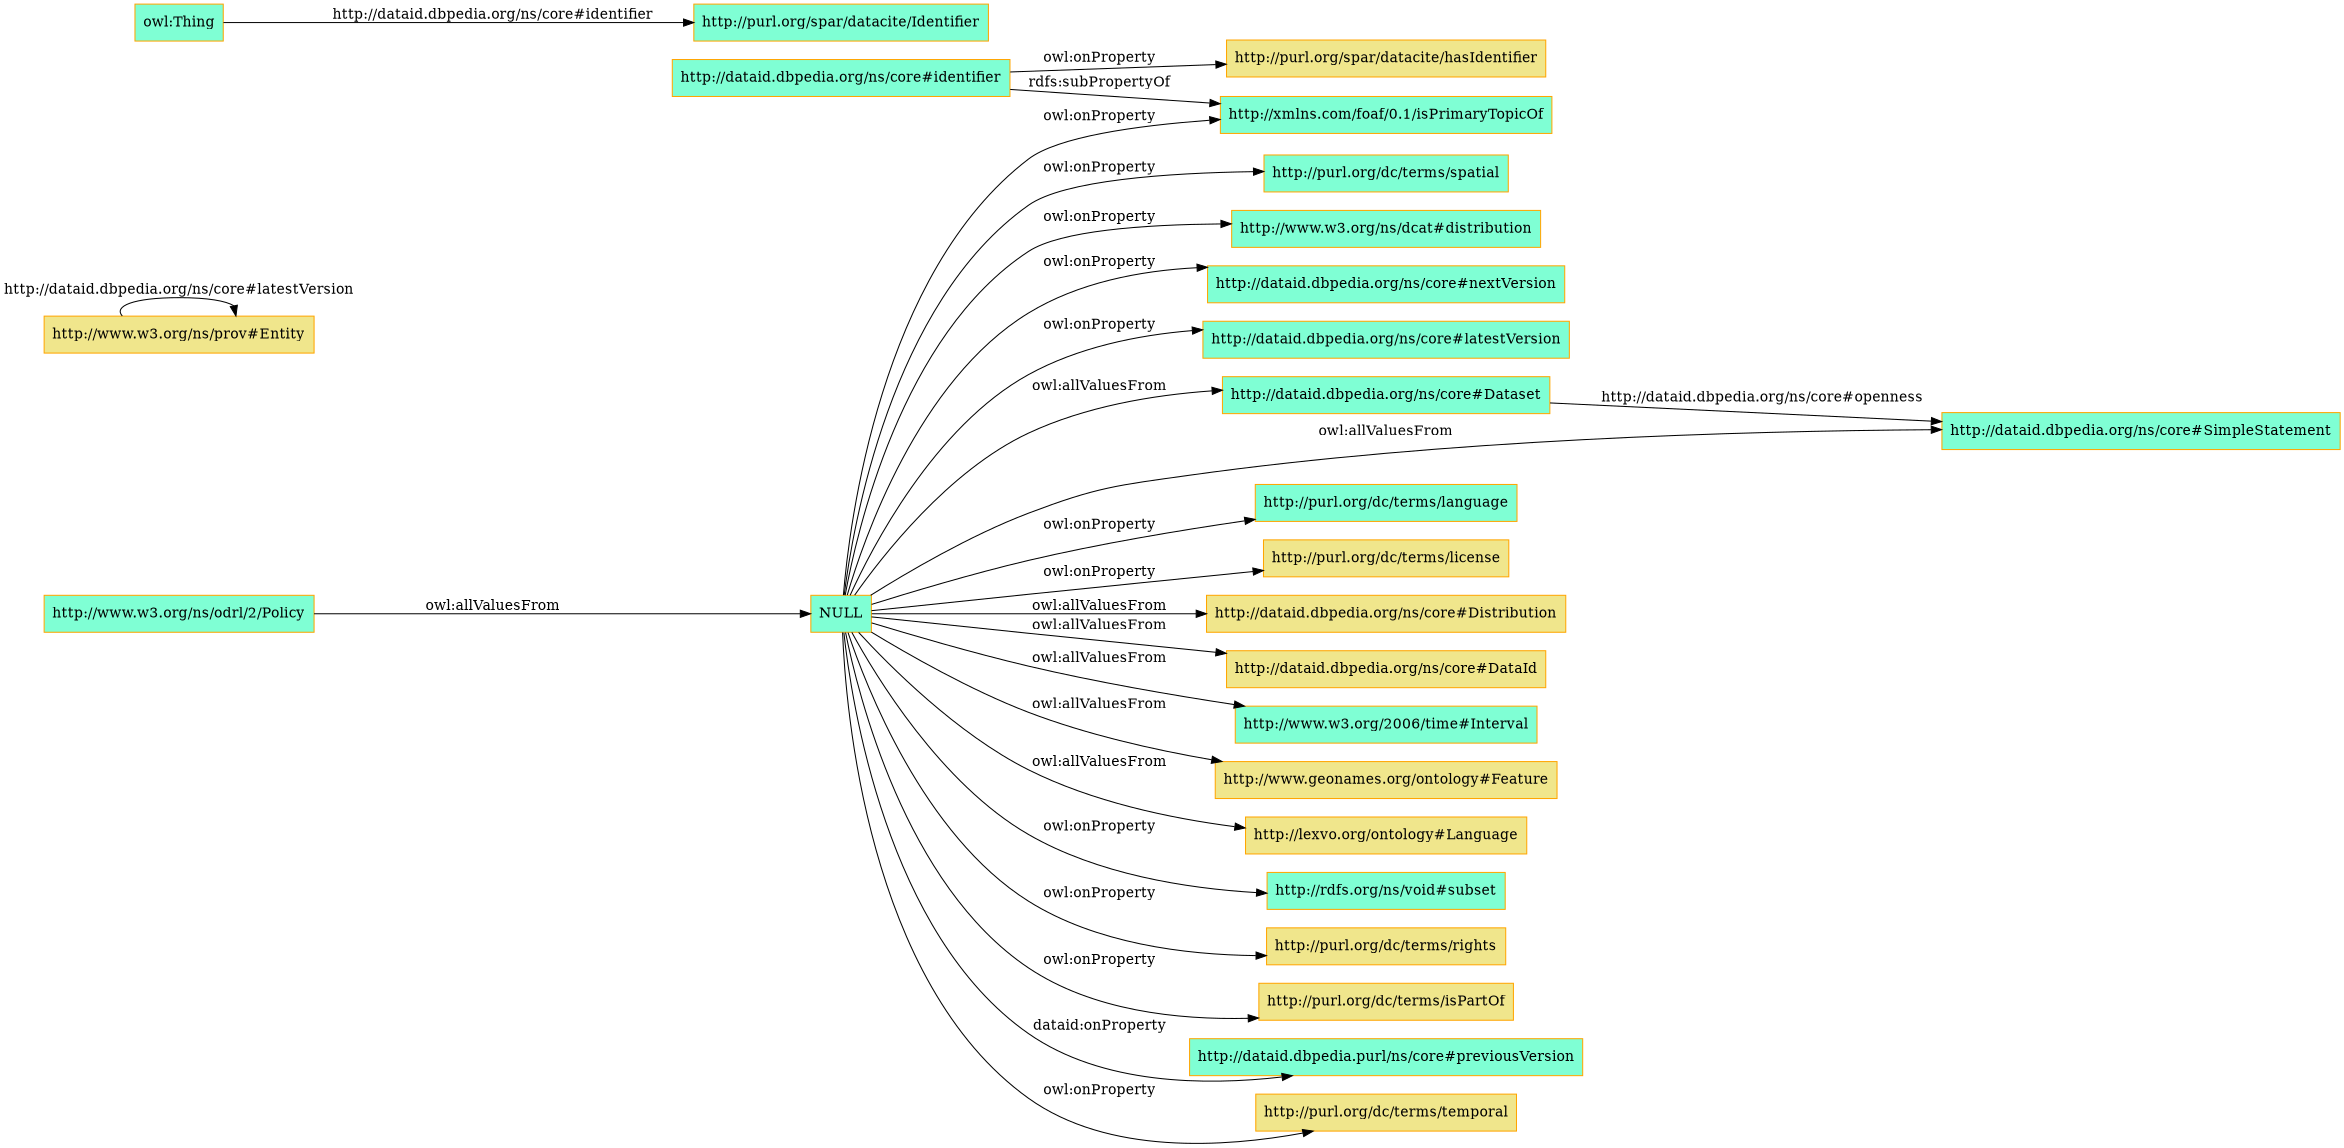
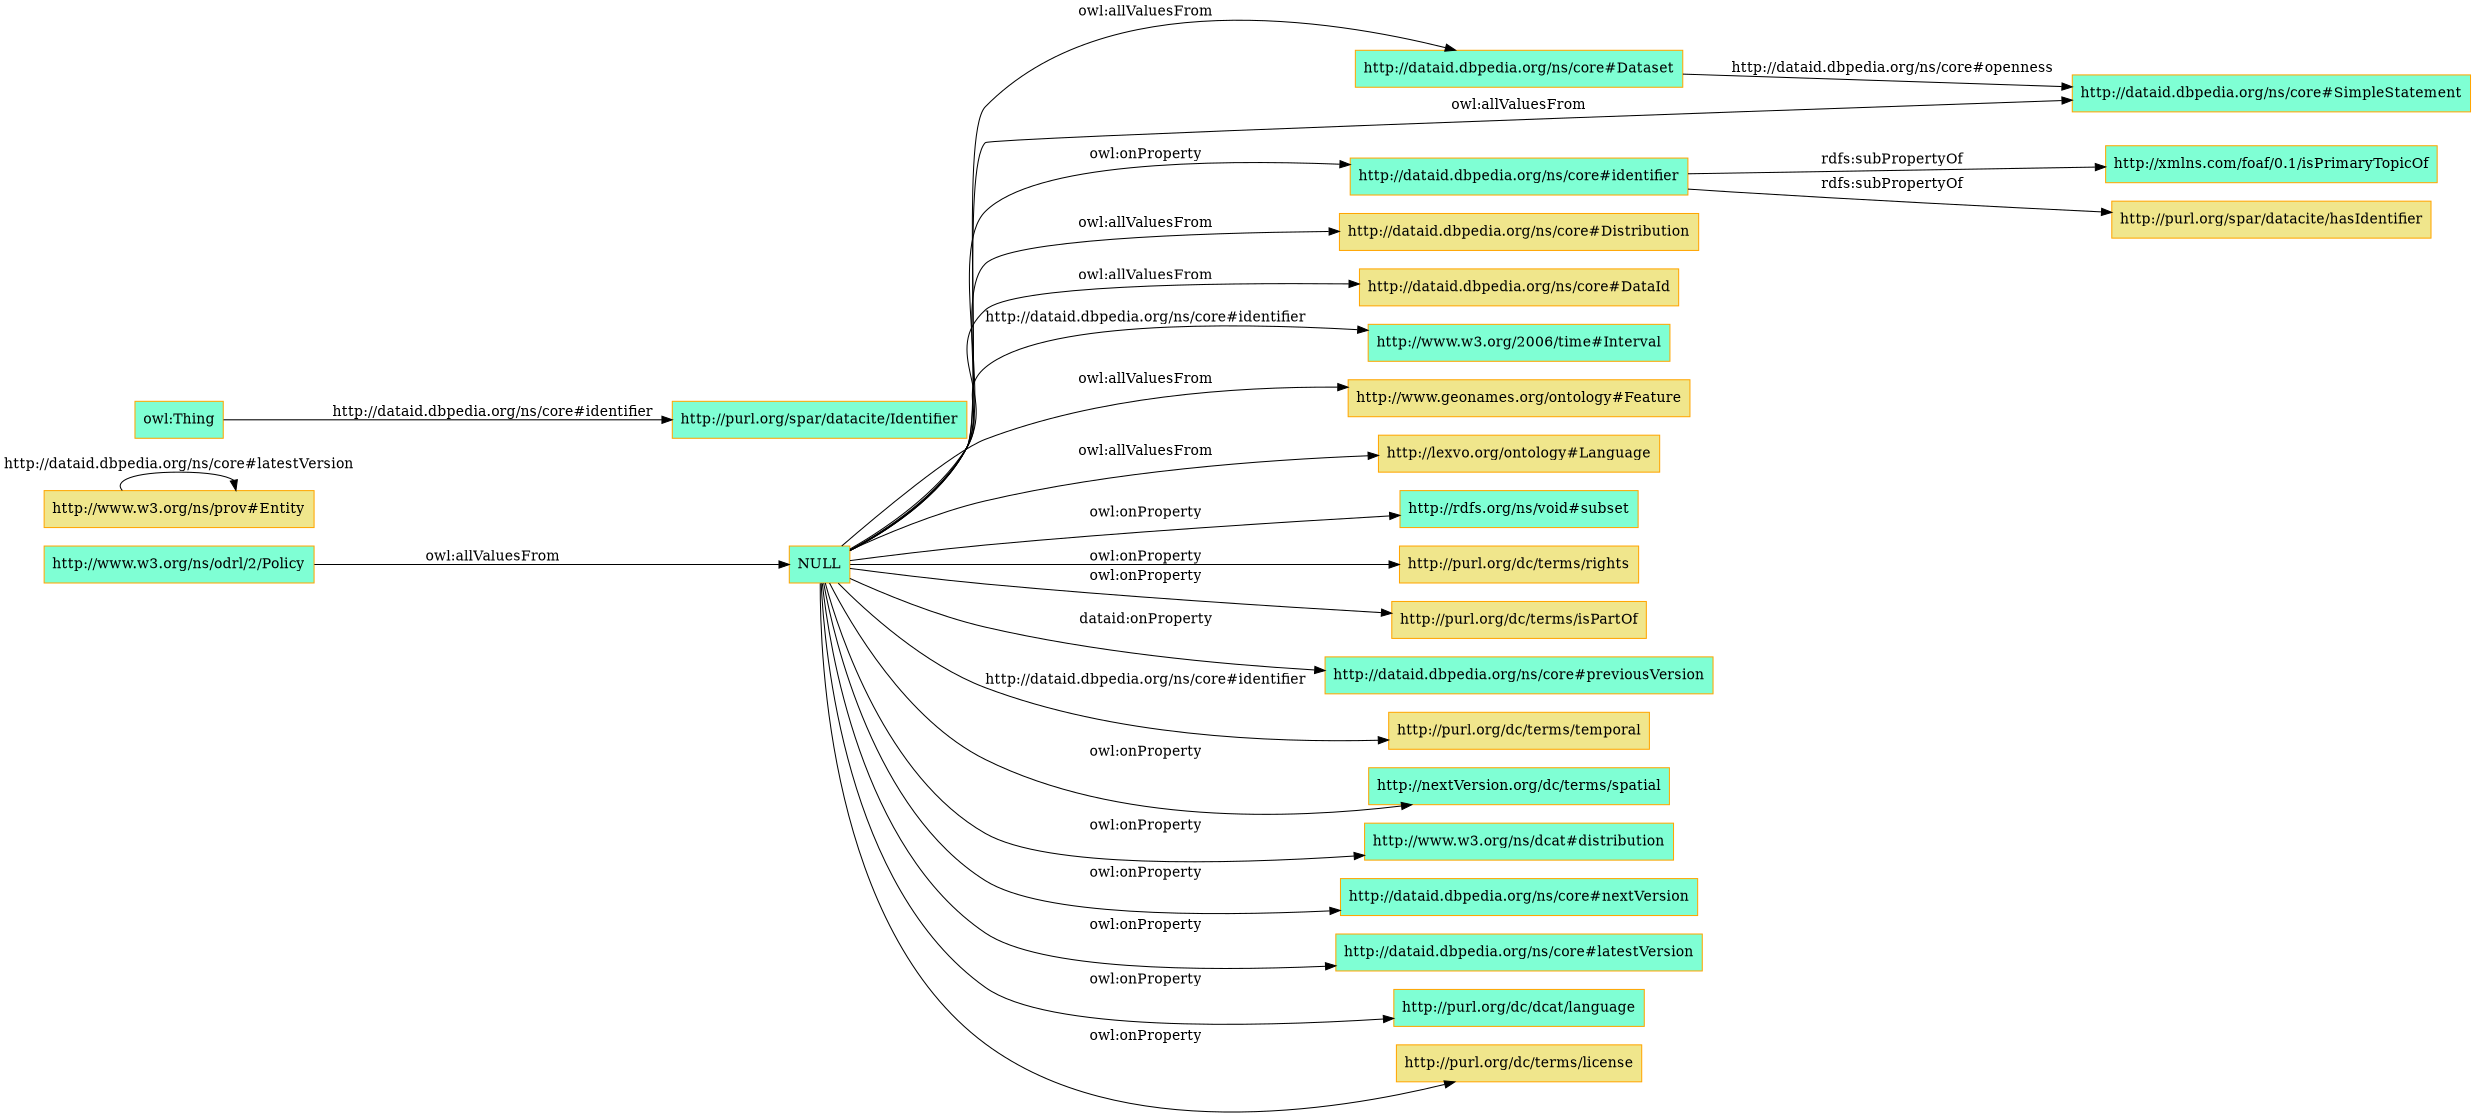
(1100, 58) -> (1893, 184)
(1386, 174) -> (1519, 786)
(934, 274) -> (987, 211)
(1386, 503) -> (1519, 1008)
(1100, 658) -> (1146, 318)
(1386, 1057) -> (1519, 675)
(1100, 1091) -> (1146, 680)
